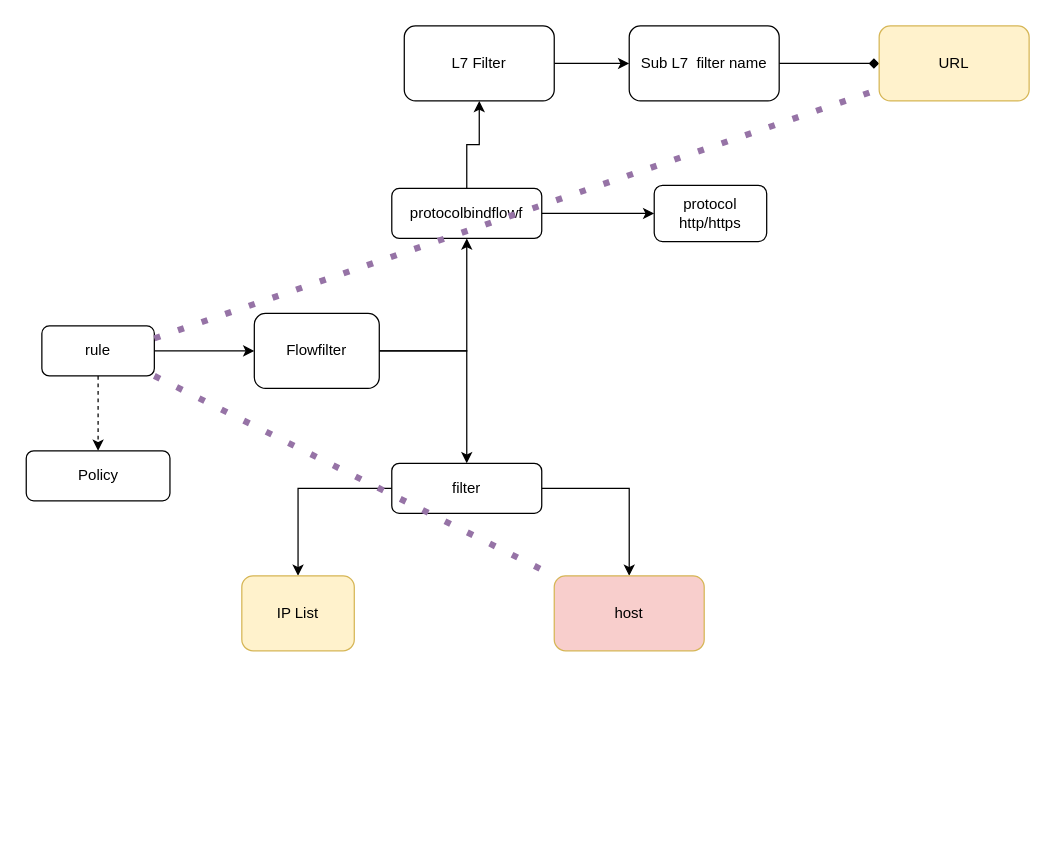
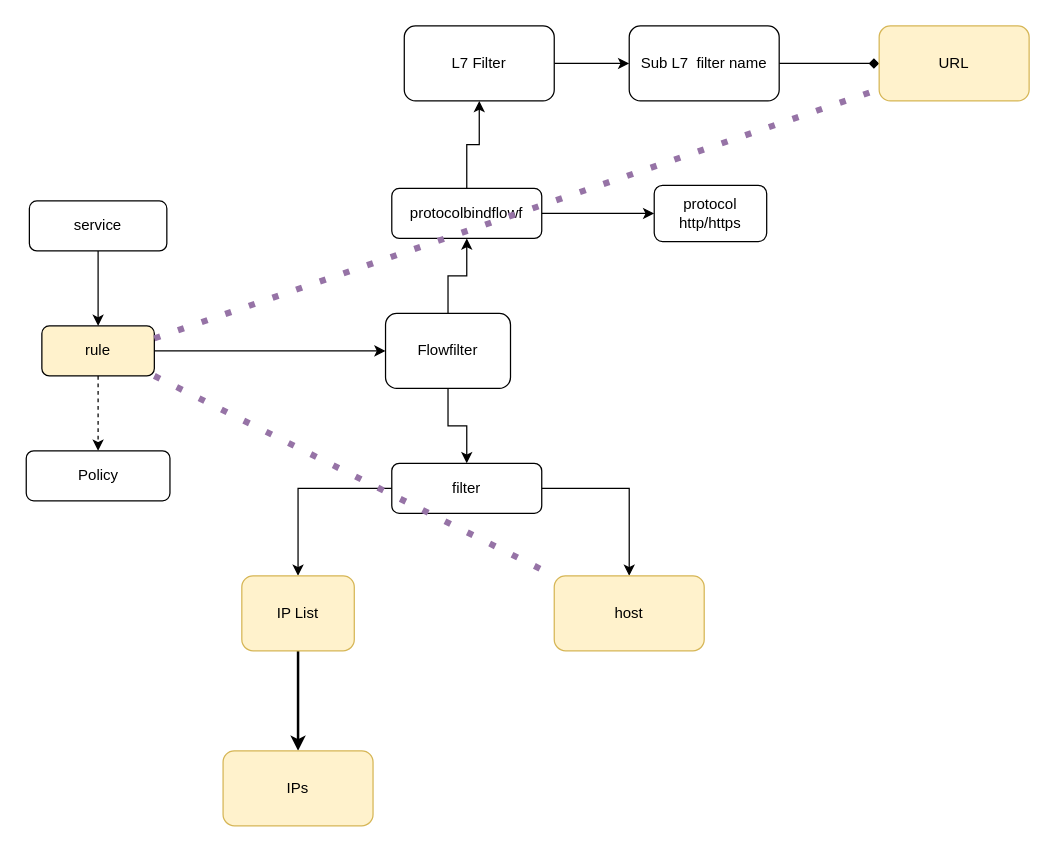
none -> (98, 226)
none -> (98, 284)
(98, 351) -> (98, 351)
(317, 351) -> (448, 351)
(629, 613) -> (629, 613)
none -> (298, 697)
none -> (298, 788)
